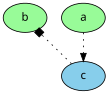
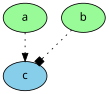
(57, 50) -> (57, 44)
